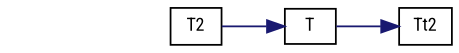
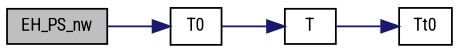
none -> (57, 26)
(196, 26) -> (196, 26)
(426, 26) -> (426, 26)
